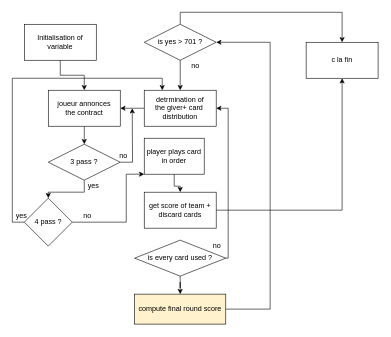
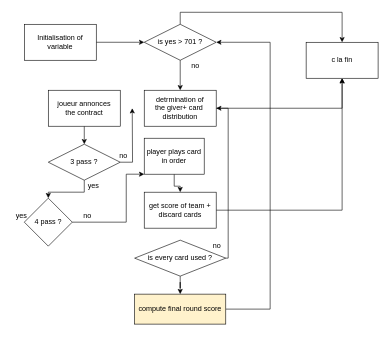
(84, 80) -> (138, 42)
(162, 80) -> none
(125, 108) -> (285, 108)
